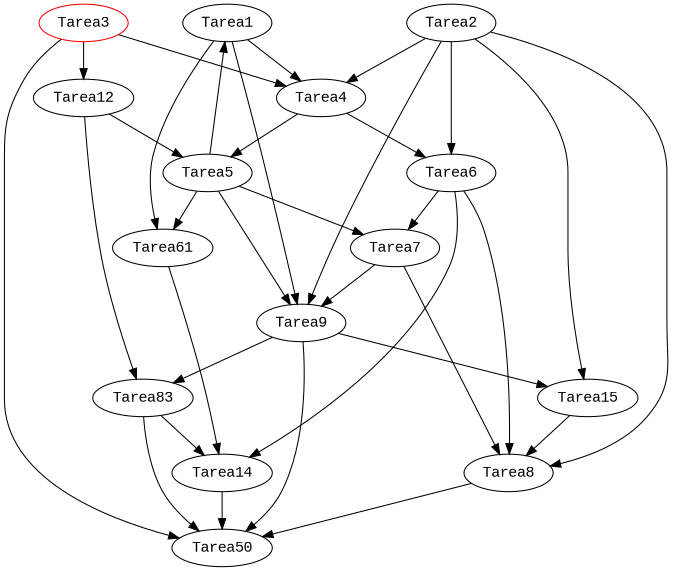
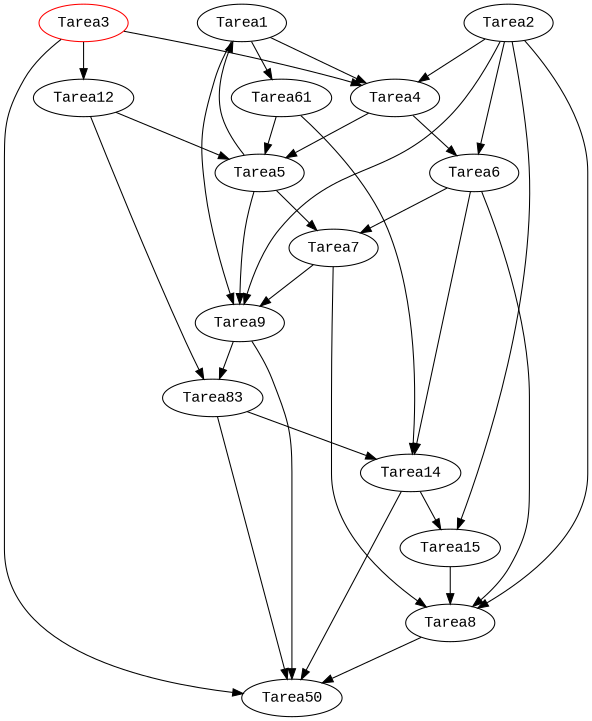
(188, 206) -> (272, 130)
(438, 359) -> (428, 506)
